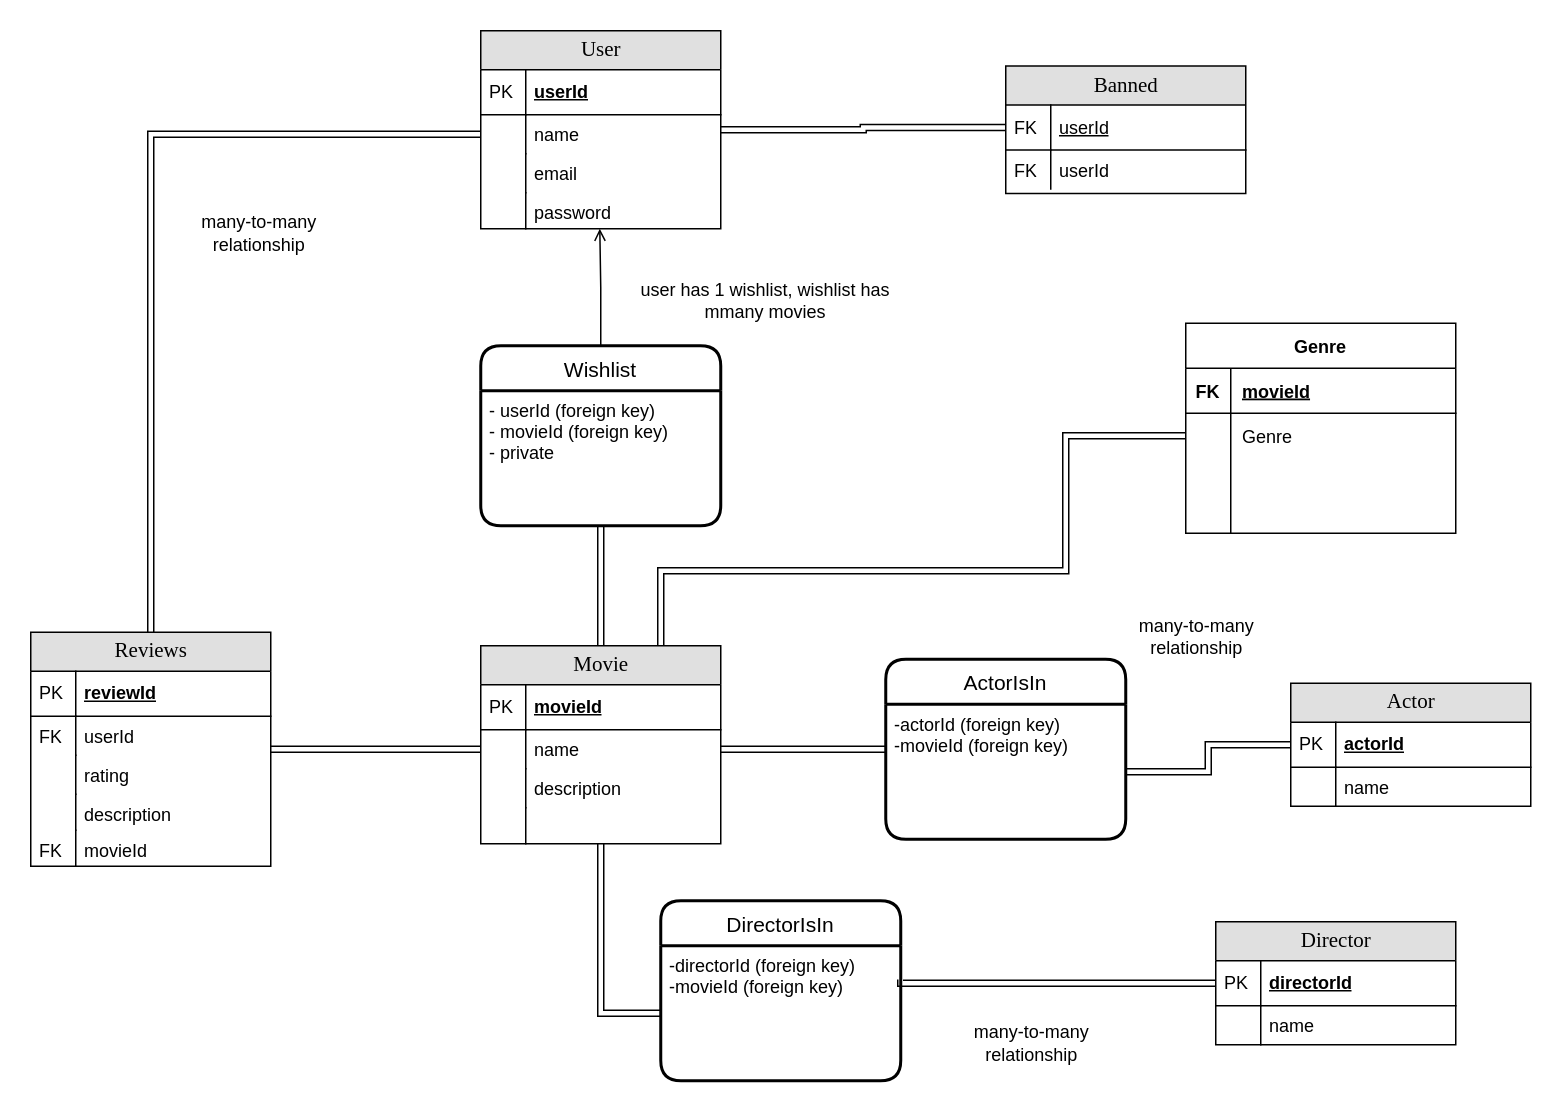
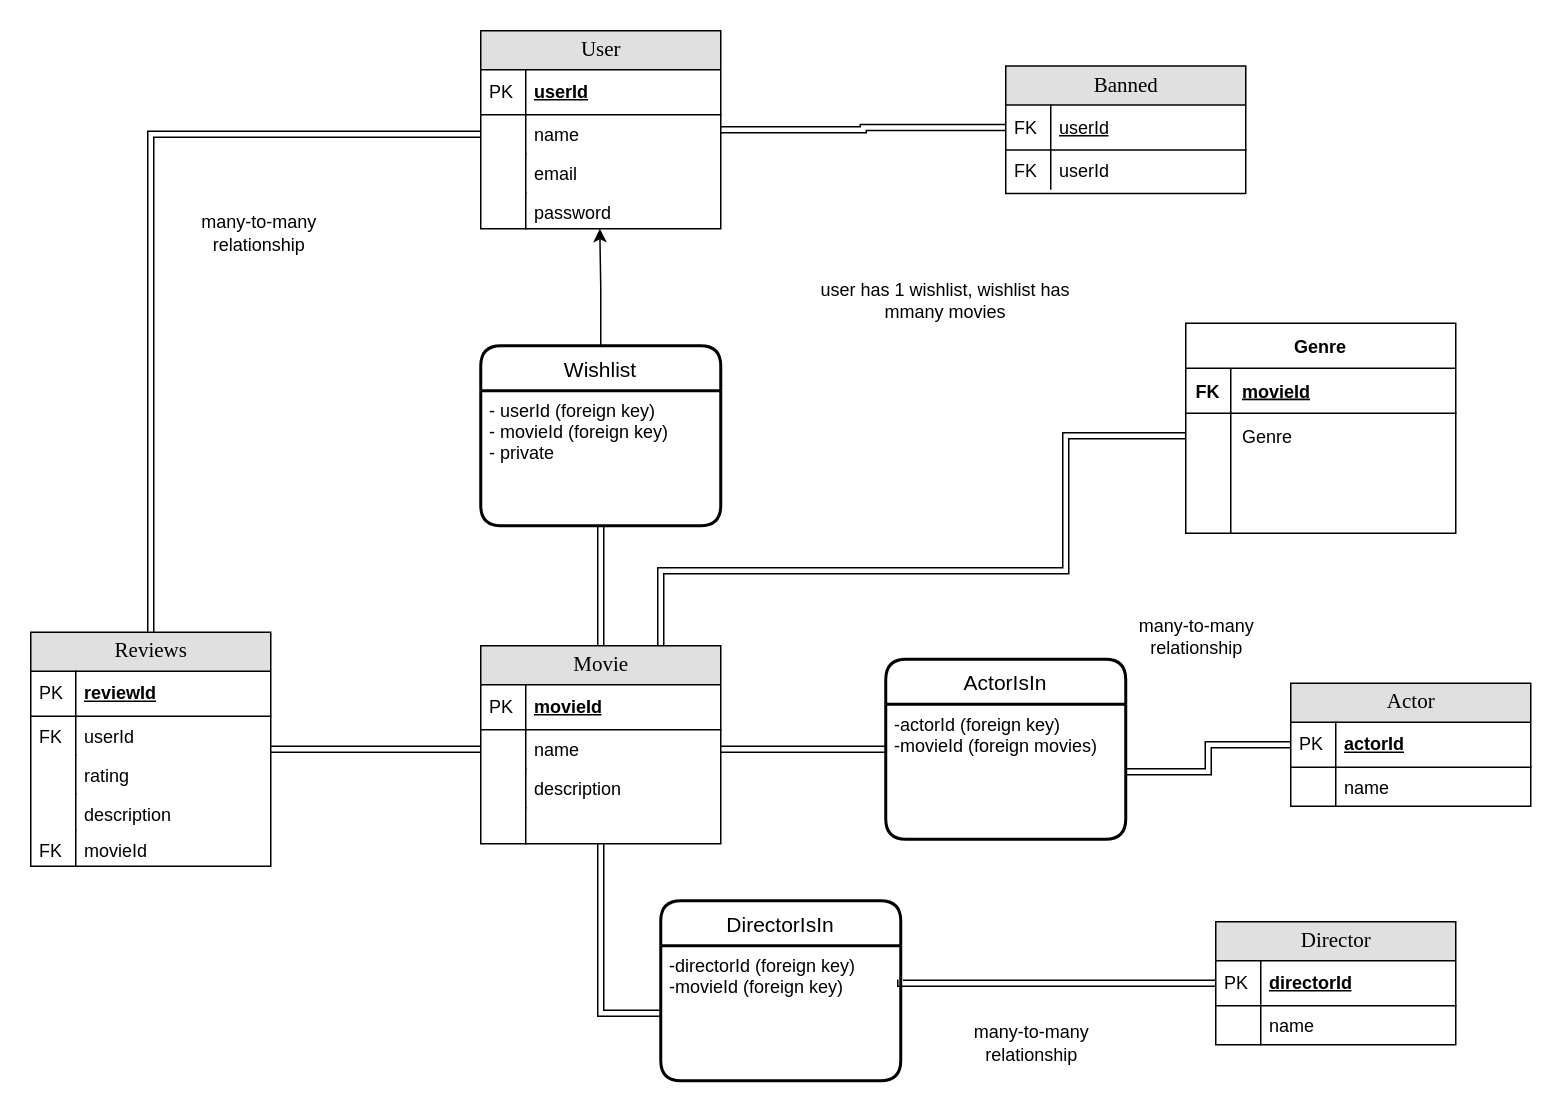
(600, 237) -> (600, 240)
(766, 301) -> (946, 301)
(998, 725) -> (998, 725)
